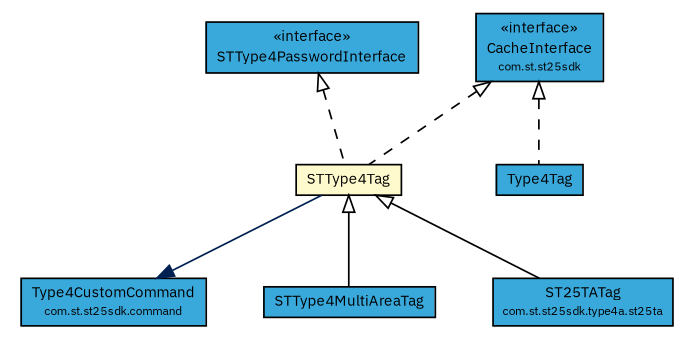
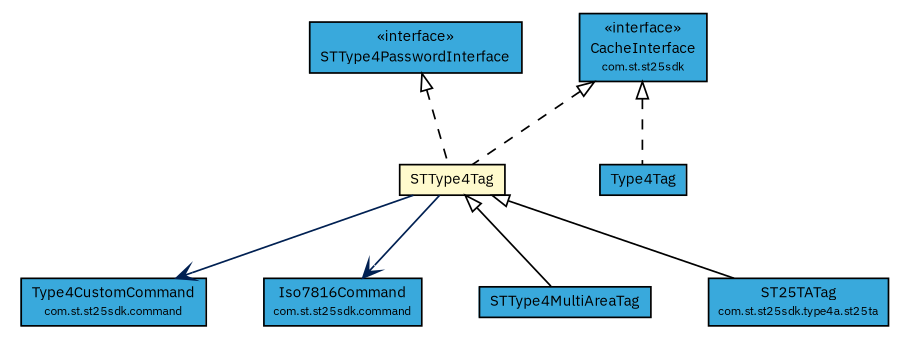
(247, 233) -> (303, 234)
none -> (342, 302)
